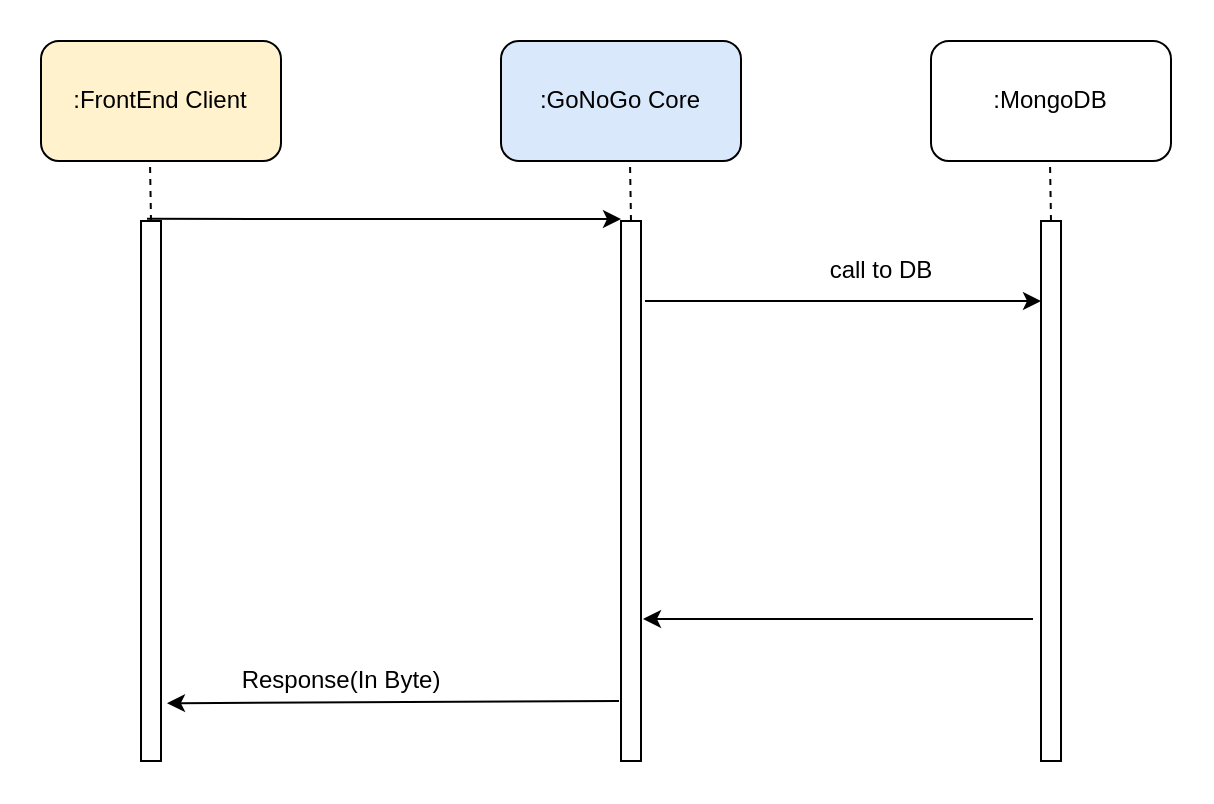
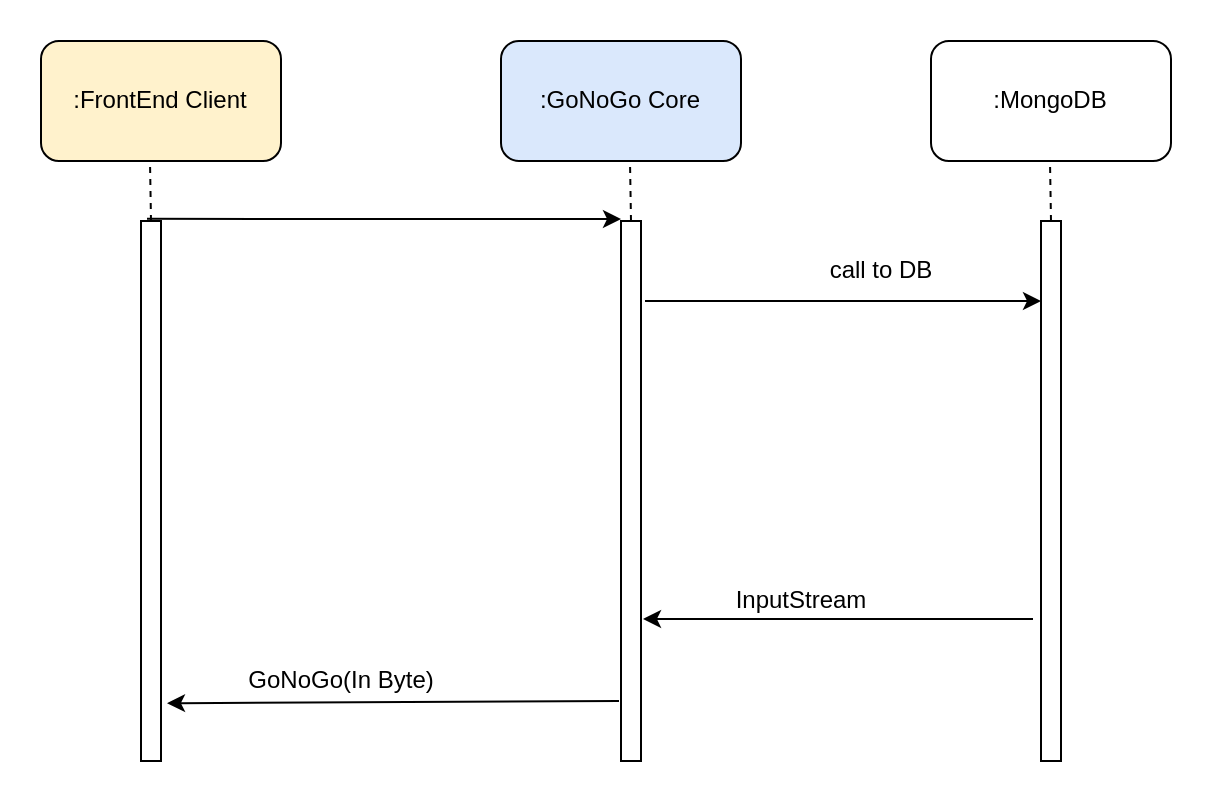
none -> (801, 601)
(342, 681) -> (342, 681)
